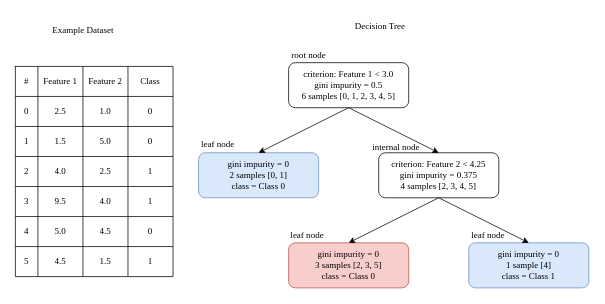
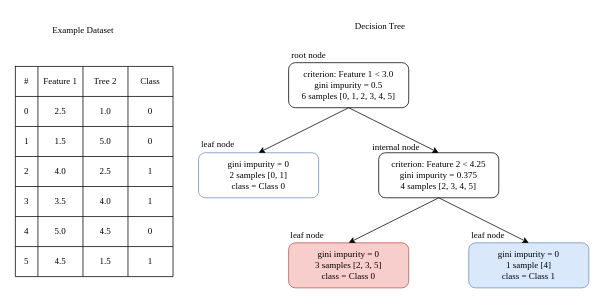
(105, 81) -> (105, 81)
(258, 175) -> (258, 175)
(60, 201) -> (60, 201)
